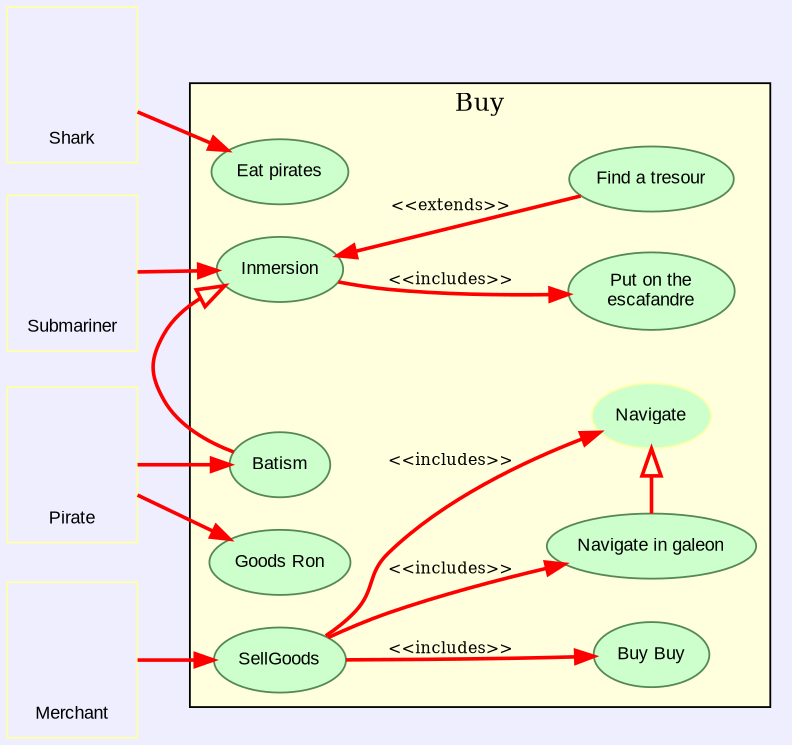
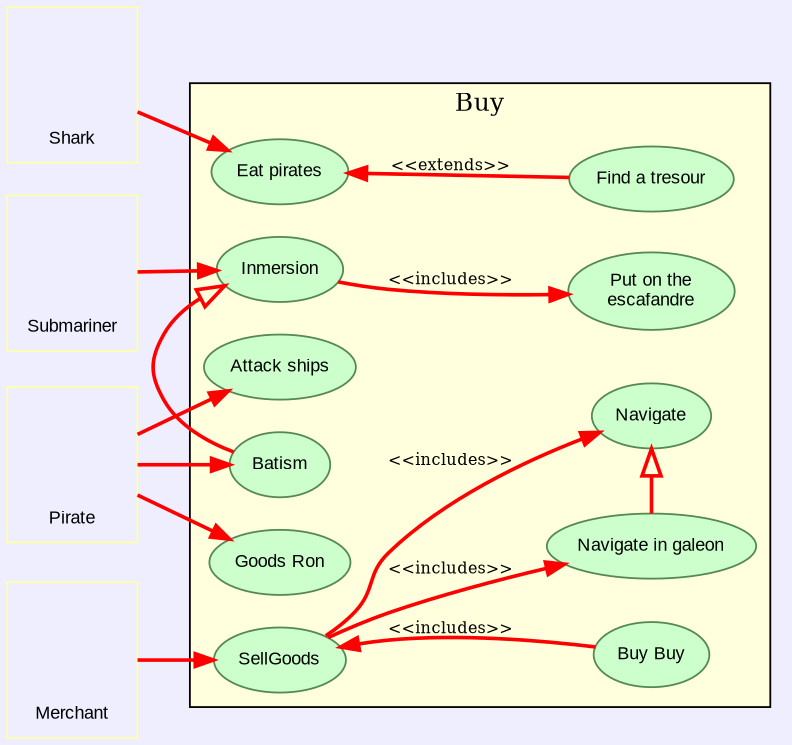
(468, 224) -> (468, 175)
none -> (280, 367)
(652, 416) -> (652, 416)
(461, 659) -> (477, 638)
